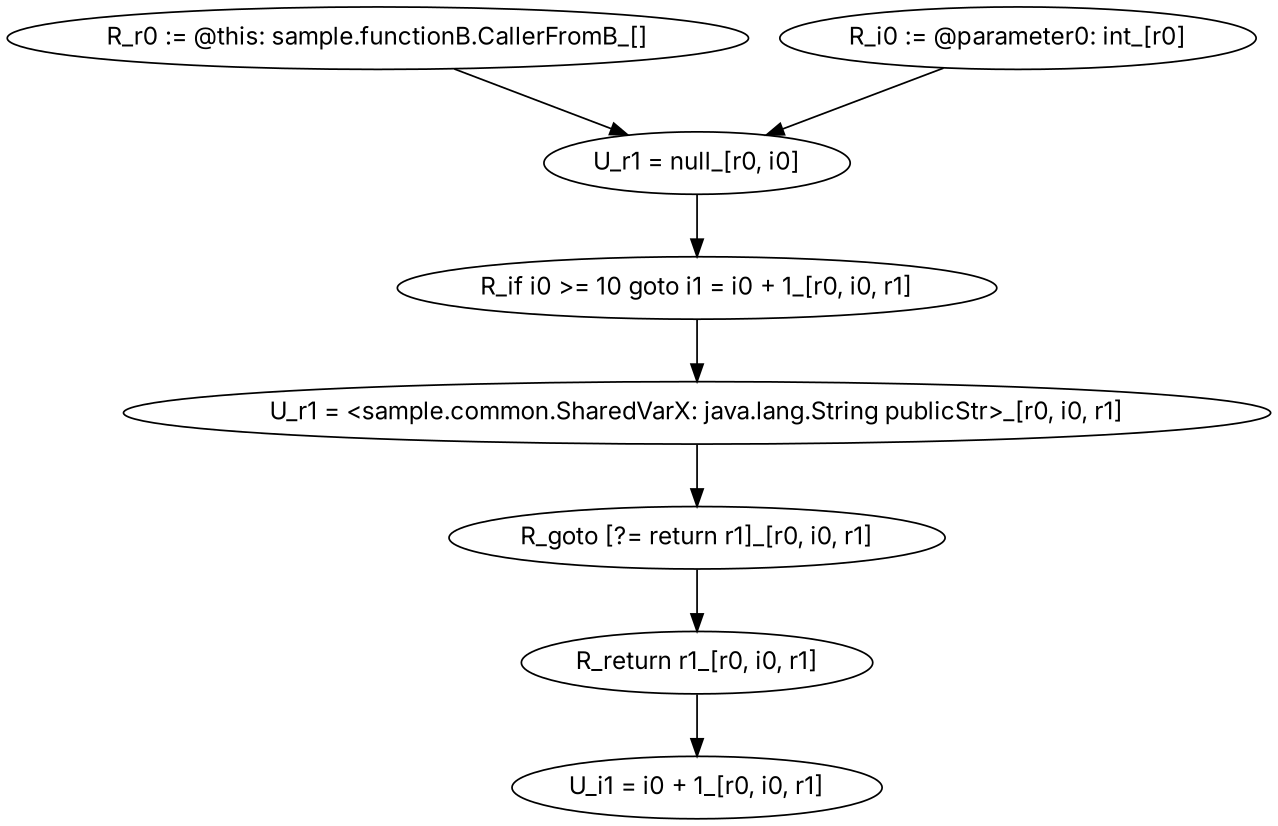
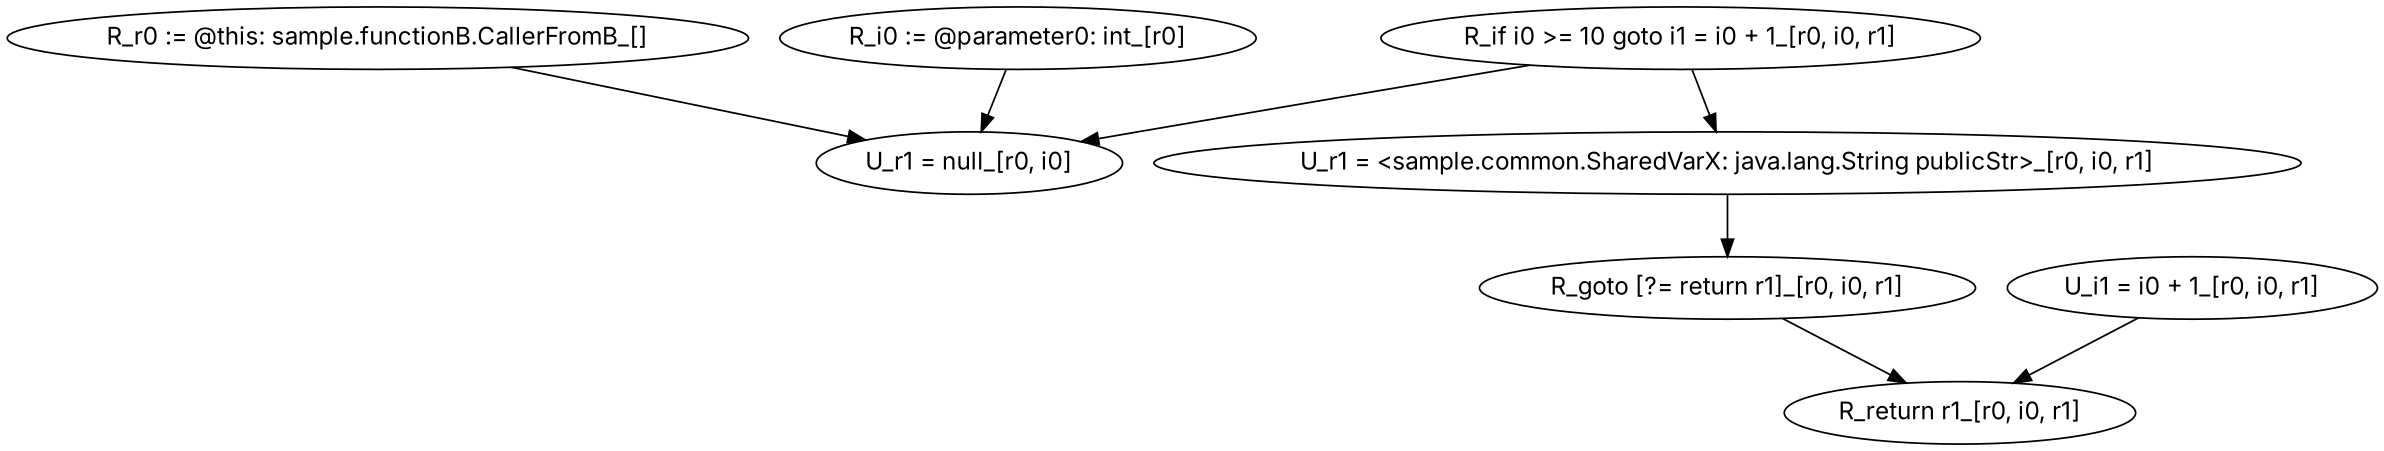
(697, 217) -> (1314, 102)
(697, 717) -> (2084, 346)
